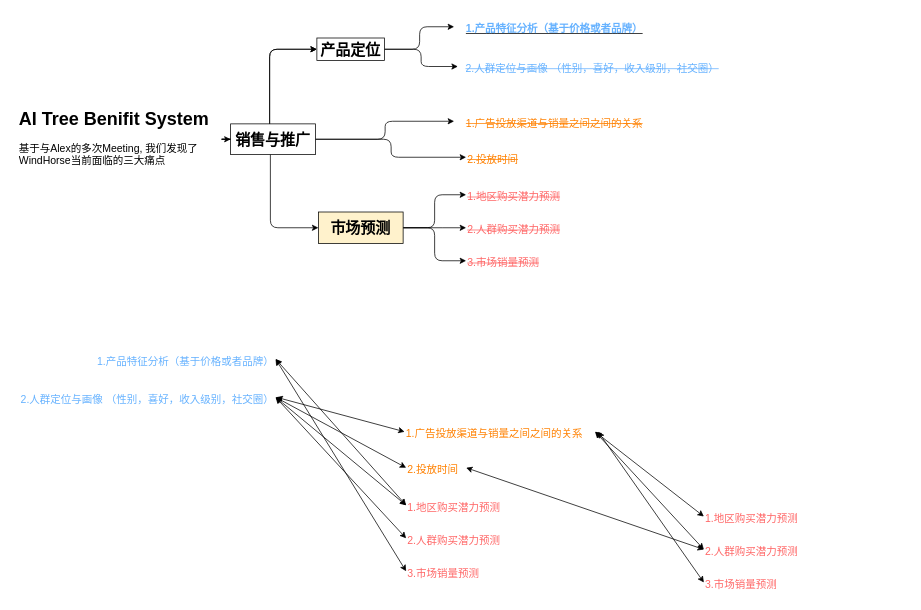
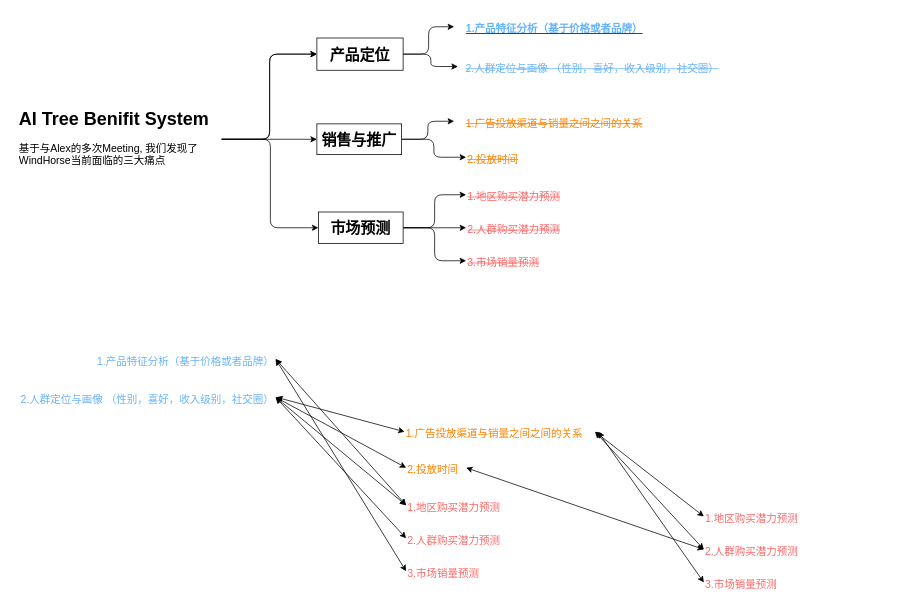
(351, 49) -> (360, 54)
(273, 139) -> (359, 139)
(361, 228) -> (361, 228)
